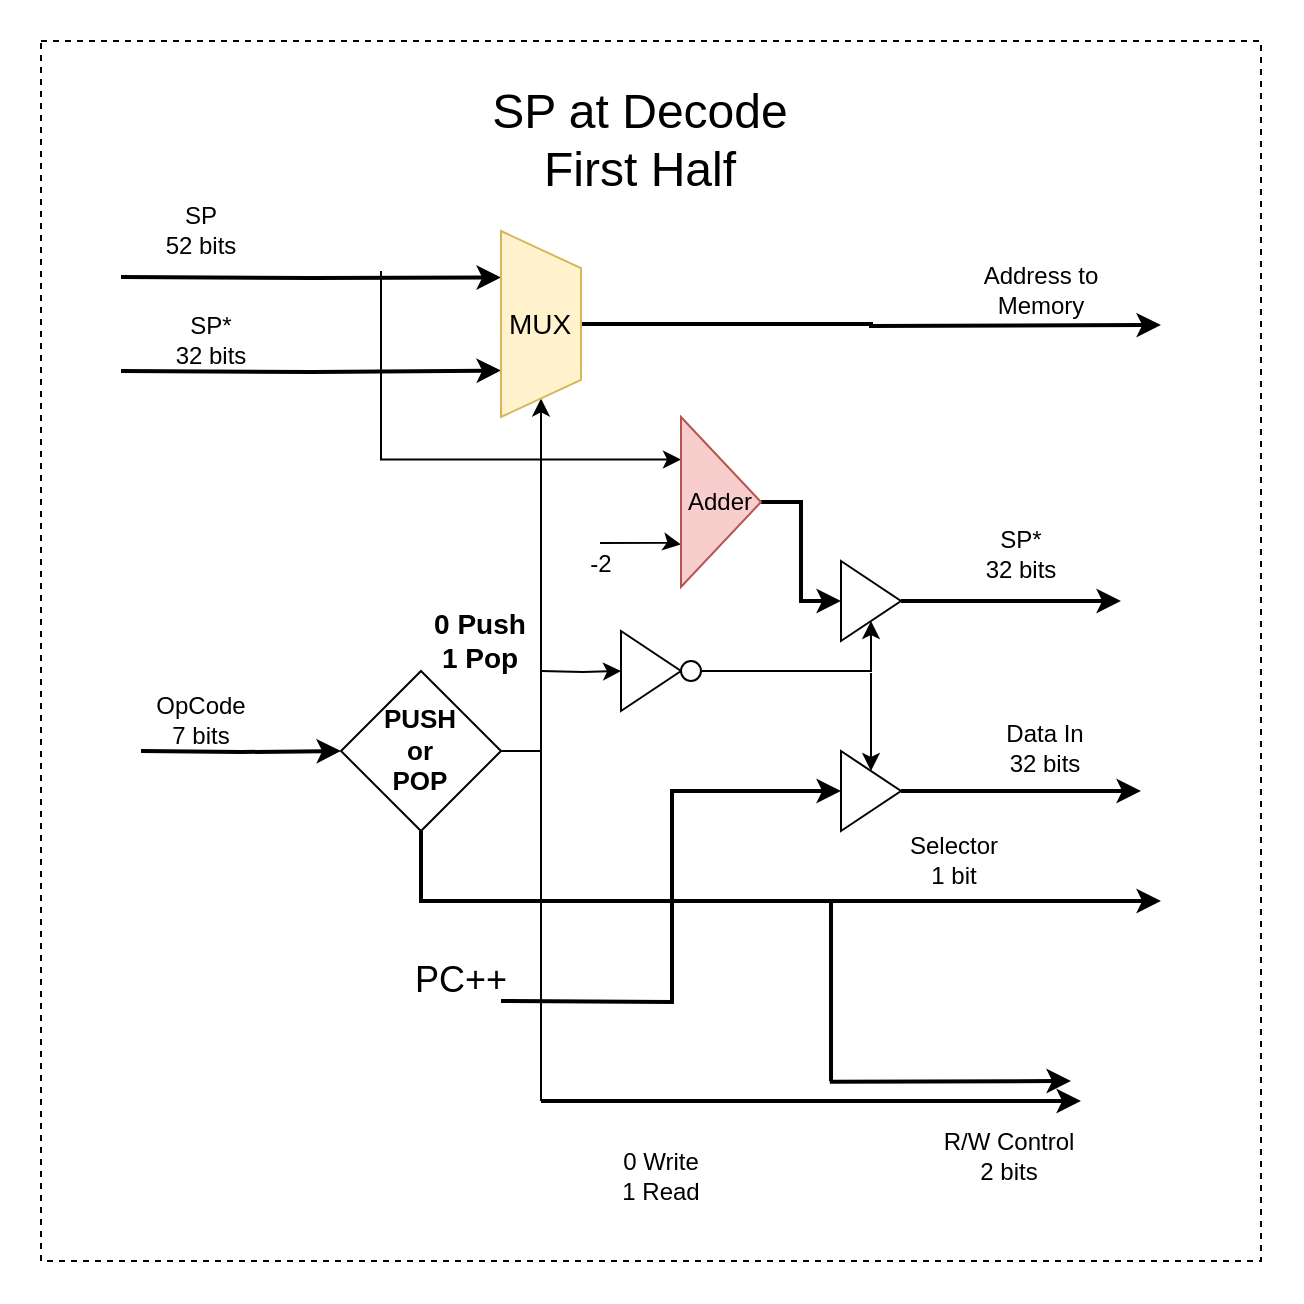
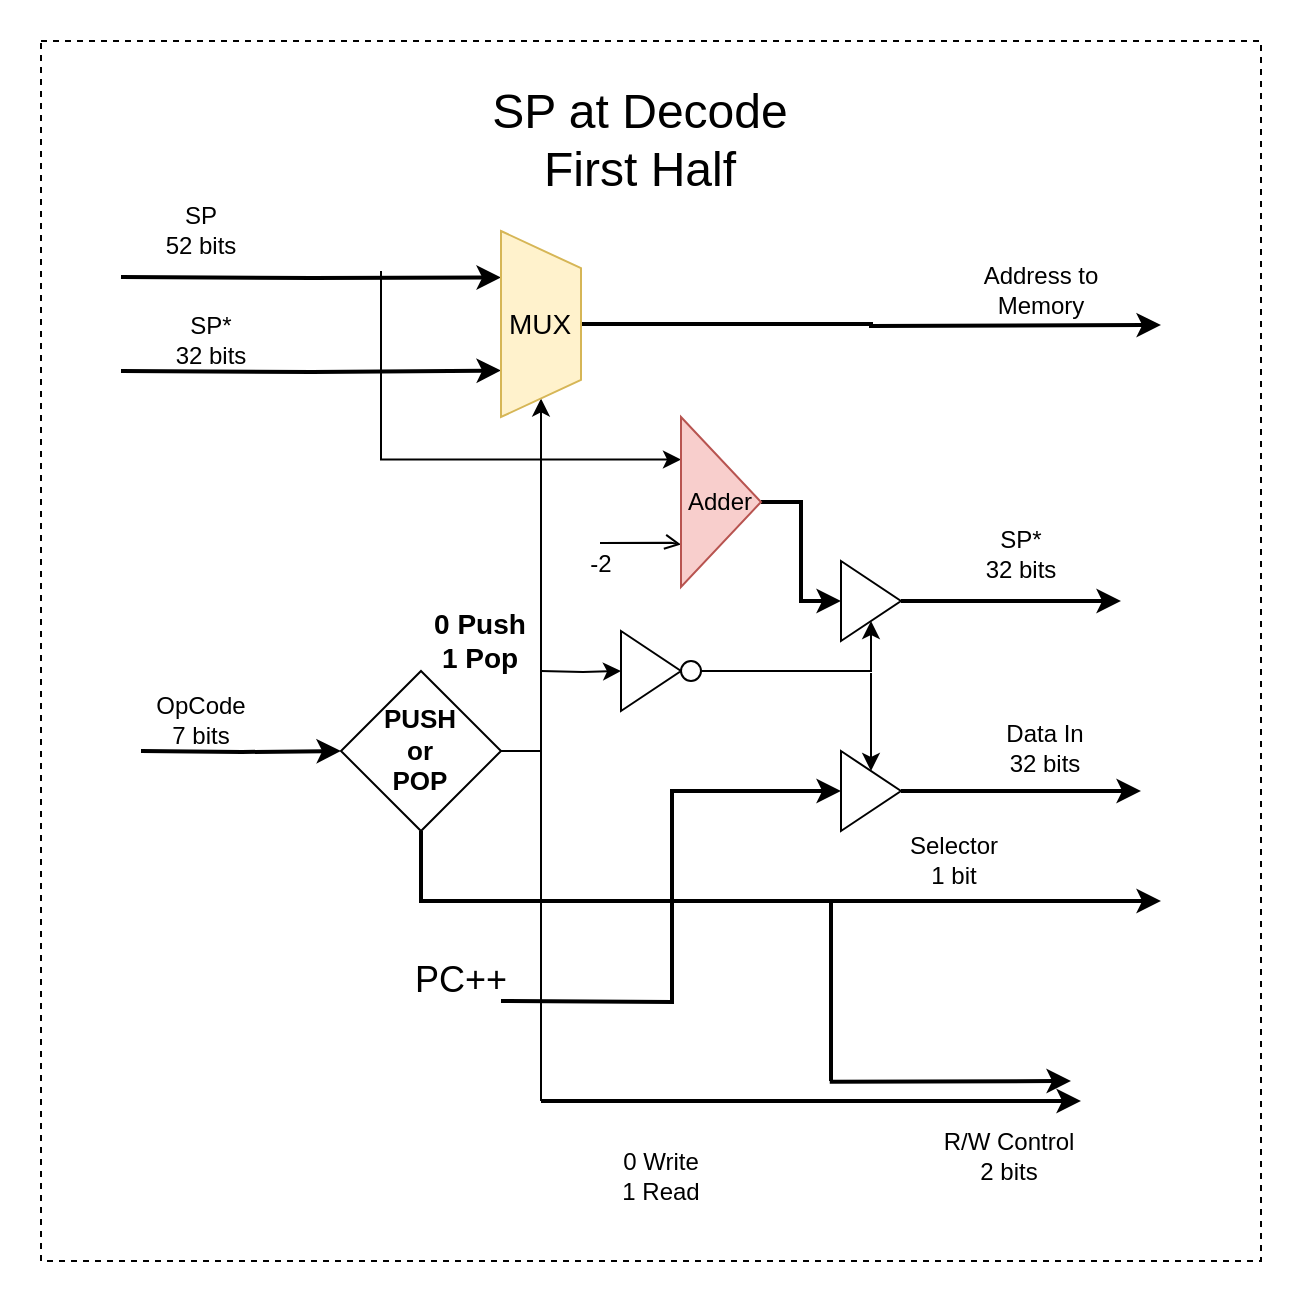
(668, 543) -> (669, 543)
